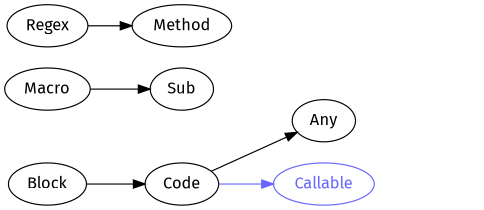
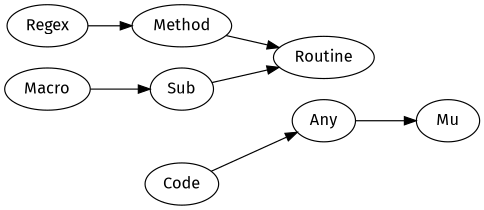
none -> (324, 57)
none -> (448, 121)
(47, 184) -> none
(324, 184) -> none
